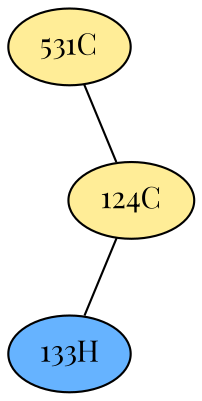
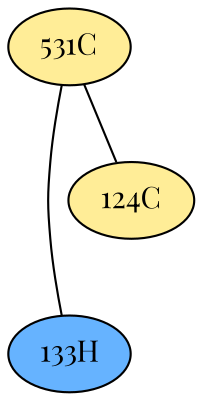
(101, 277) -> (48, 200)
